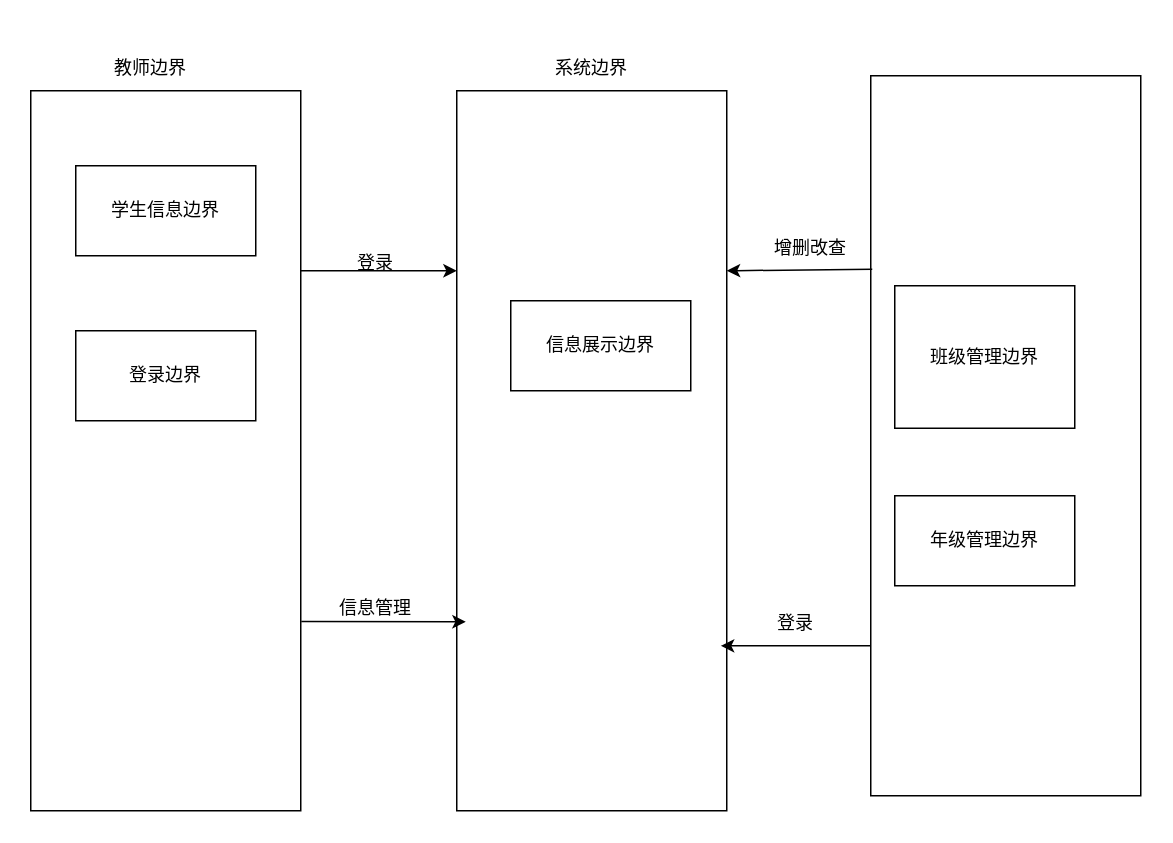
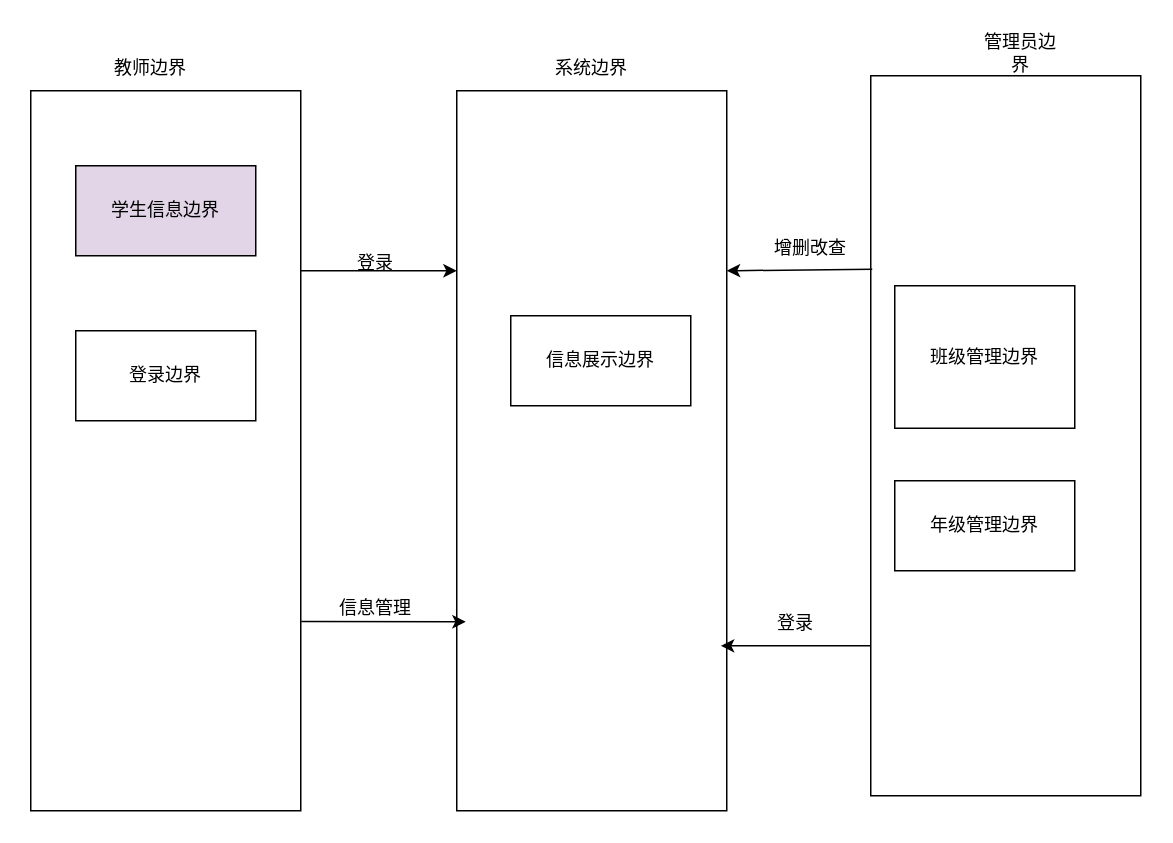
none -> (1021, 53)
(166, 211) -> (166, 211)
(601, 346) -> (601, 361)
(985, 541) -> (985, 526)
